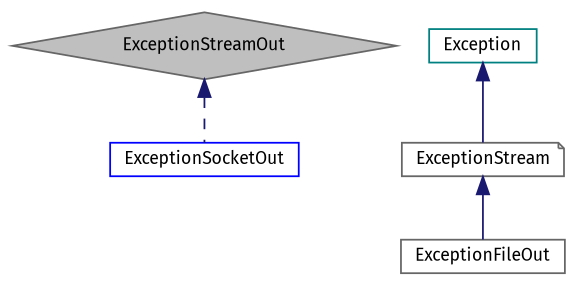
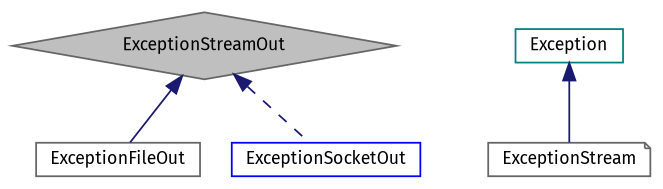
(483, 217) -> (151, 116)
